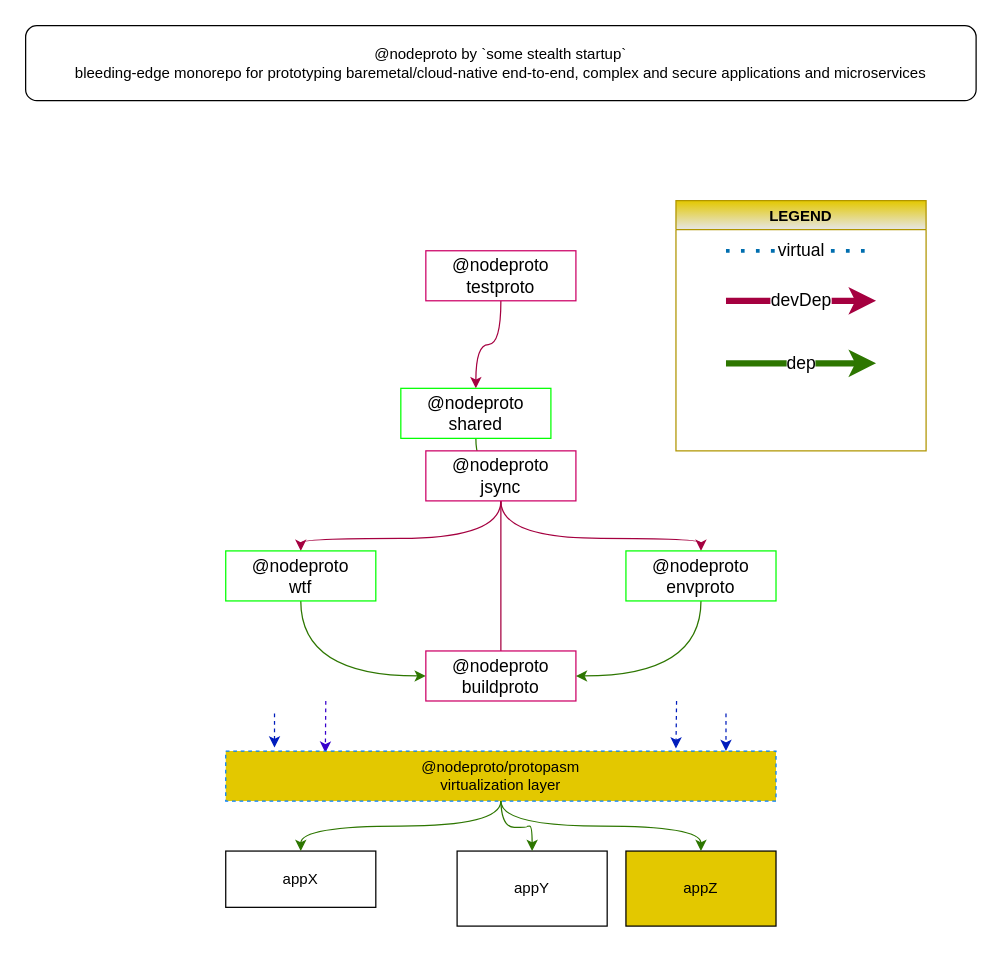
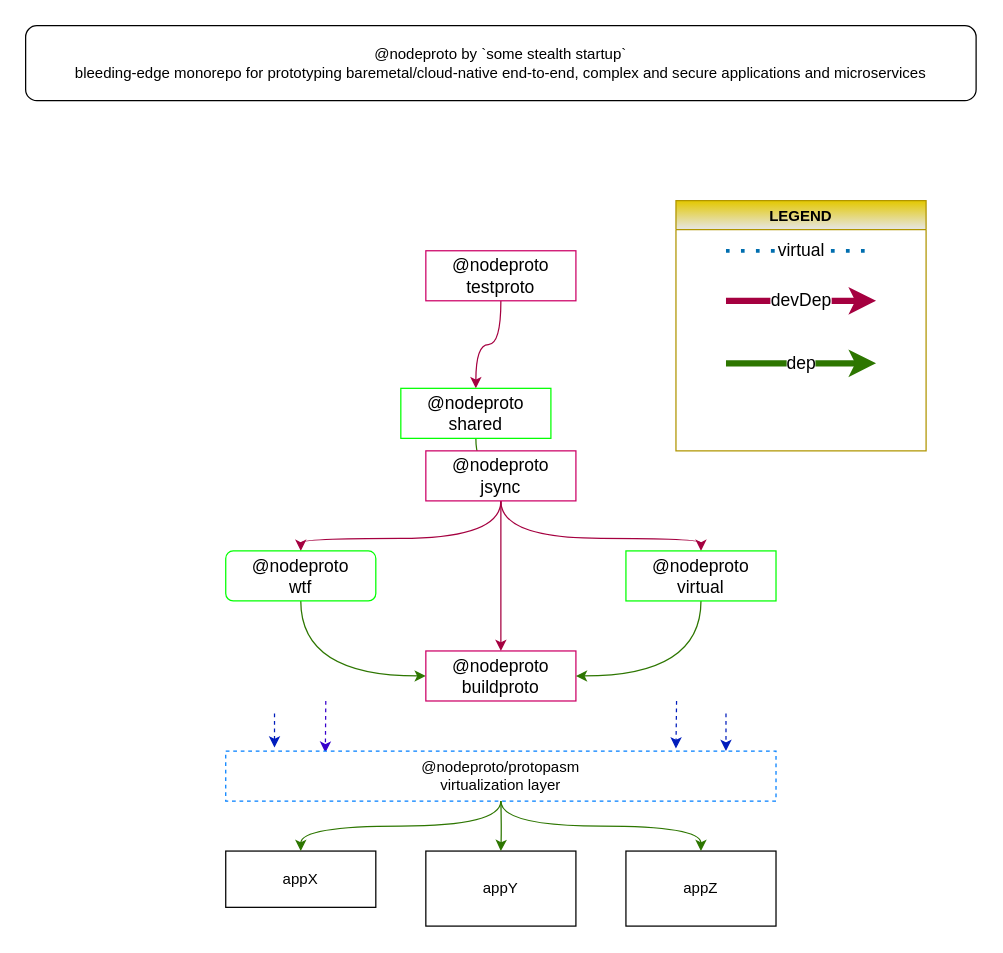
(301, 576) -> (301, 576)
(701, 576) -> (701, 576)
(501, 644) -> (501, 641)
(501, 776) -> (501, 776)
(532, 888) -> (501, 888)
(701, 888) -> (701, 888)
